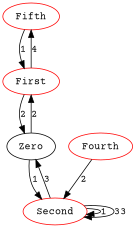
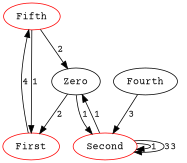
(20, 110) -> (52, 46)
(101, 146) -> (145, 81)
(47, 179) -> (97, 114)
(84, 179) -> (132, 114)
